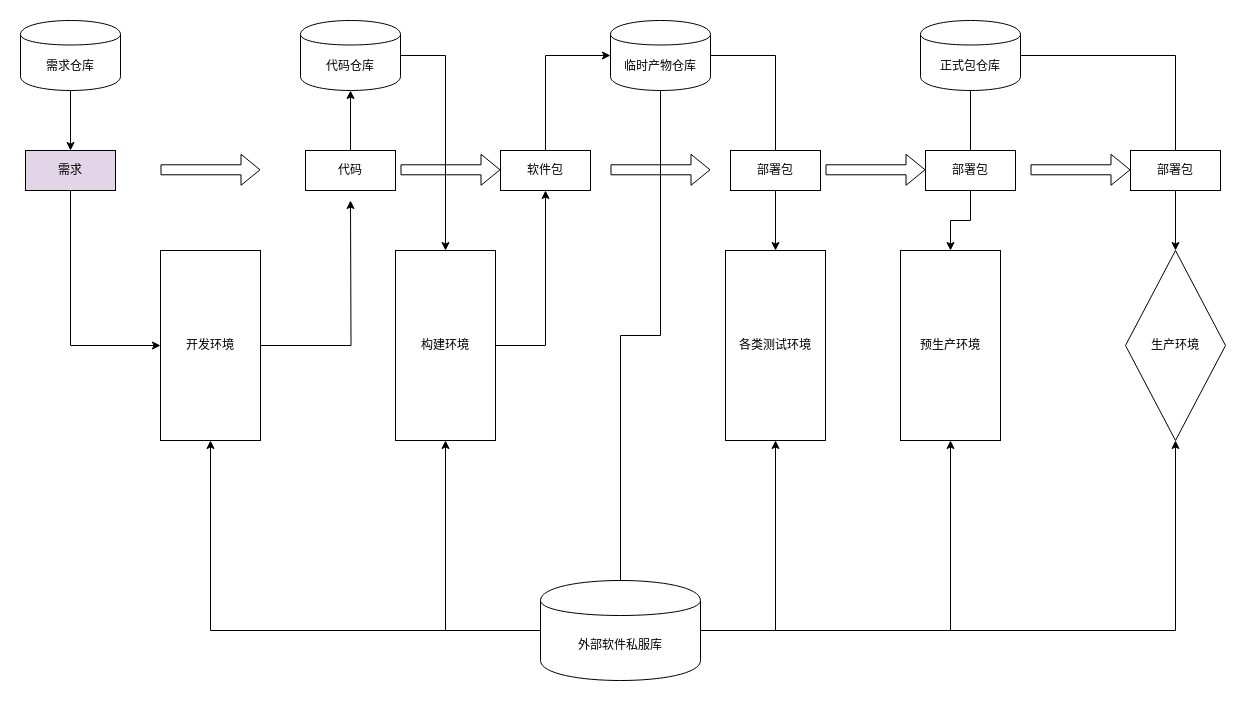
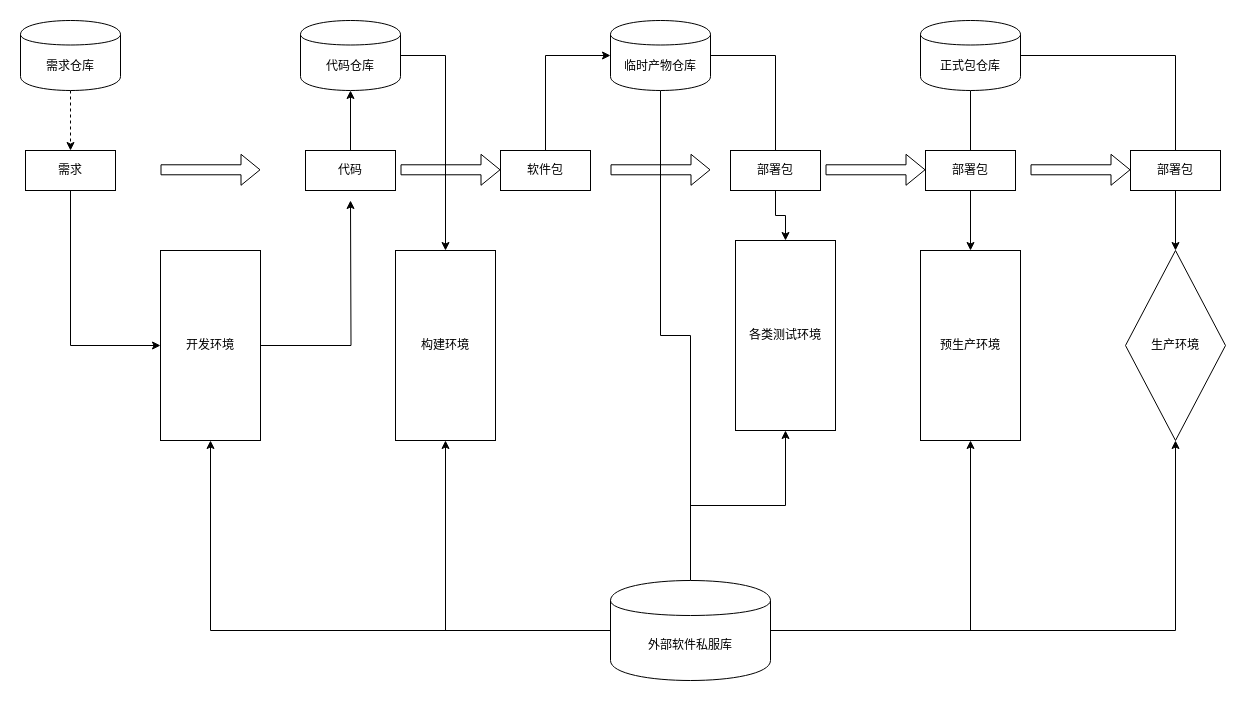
(71, 118) -> (71, 118)
(71, 171) -> (71, 171)
(546, 296) -> none
(776, 346) -> (786, 336)
(951, 346) -> (971, 346)
(621, 631) -> (691, 631)
